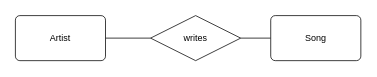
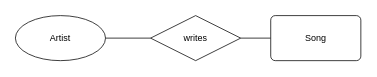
(60, 38) -> (60, 38)
